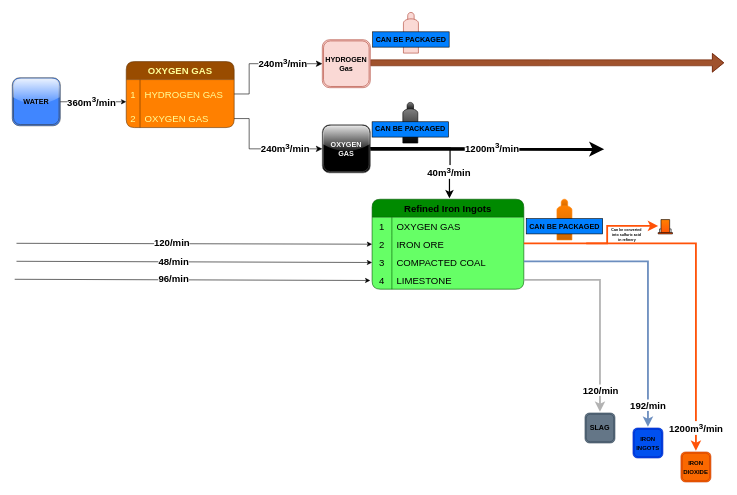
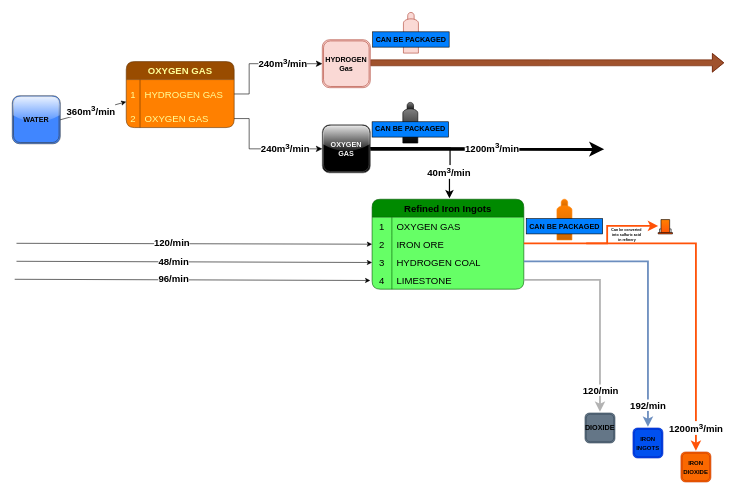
(36, 102) -> (36, 120)
(433, 263) -> (431, 263)
(600, 428) -> (600, 428)
